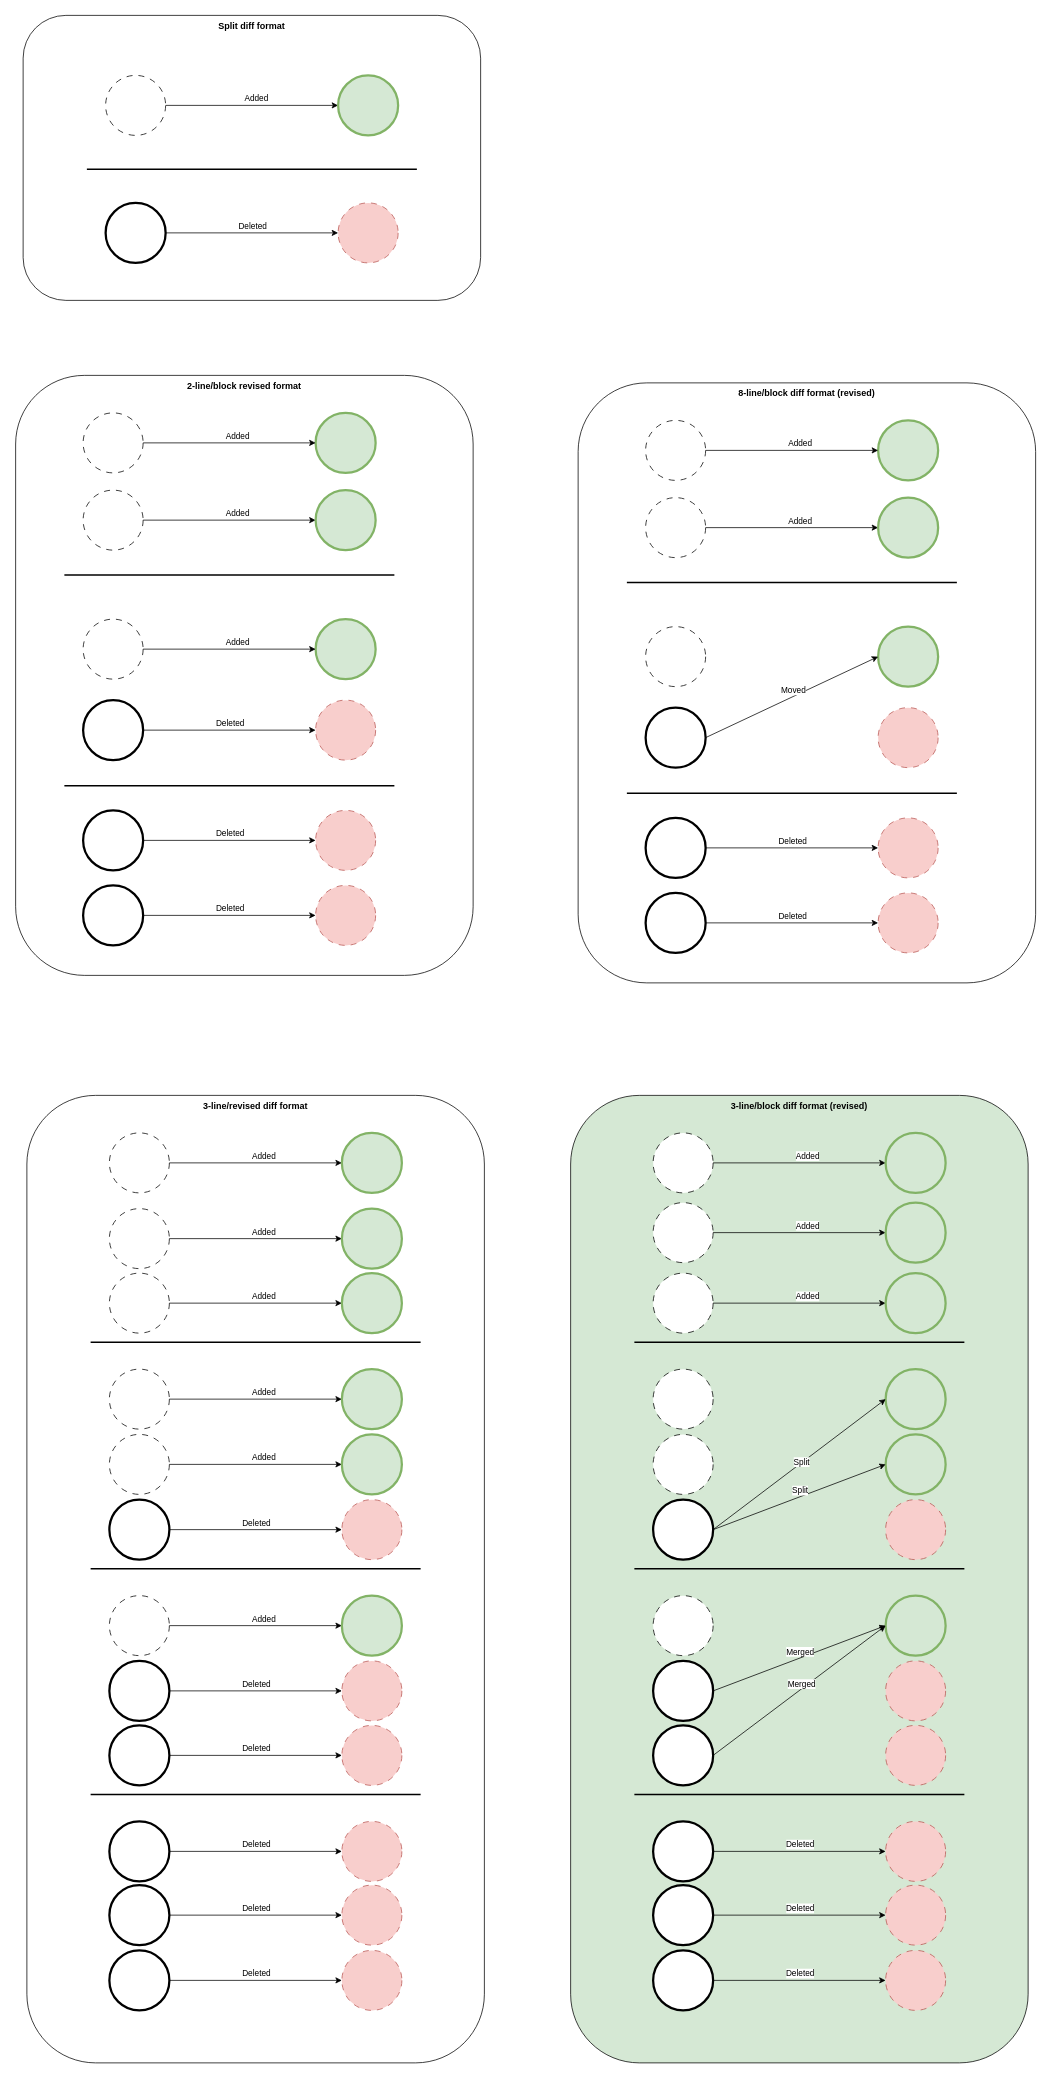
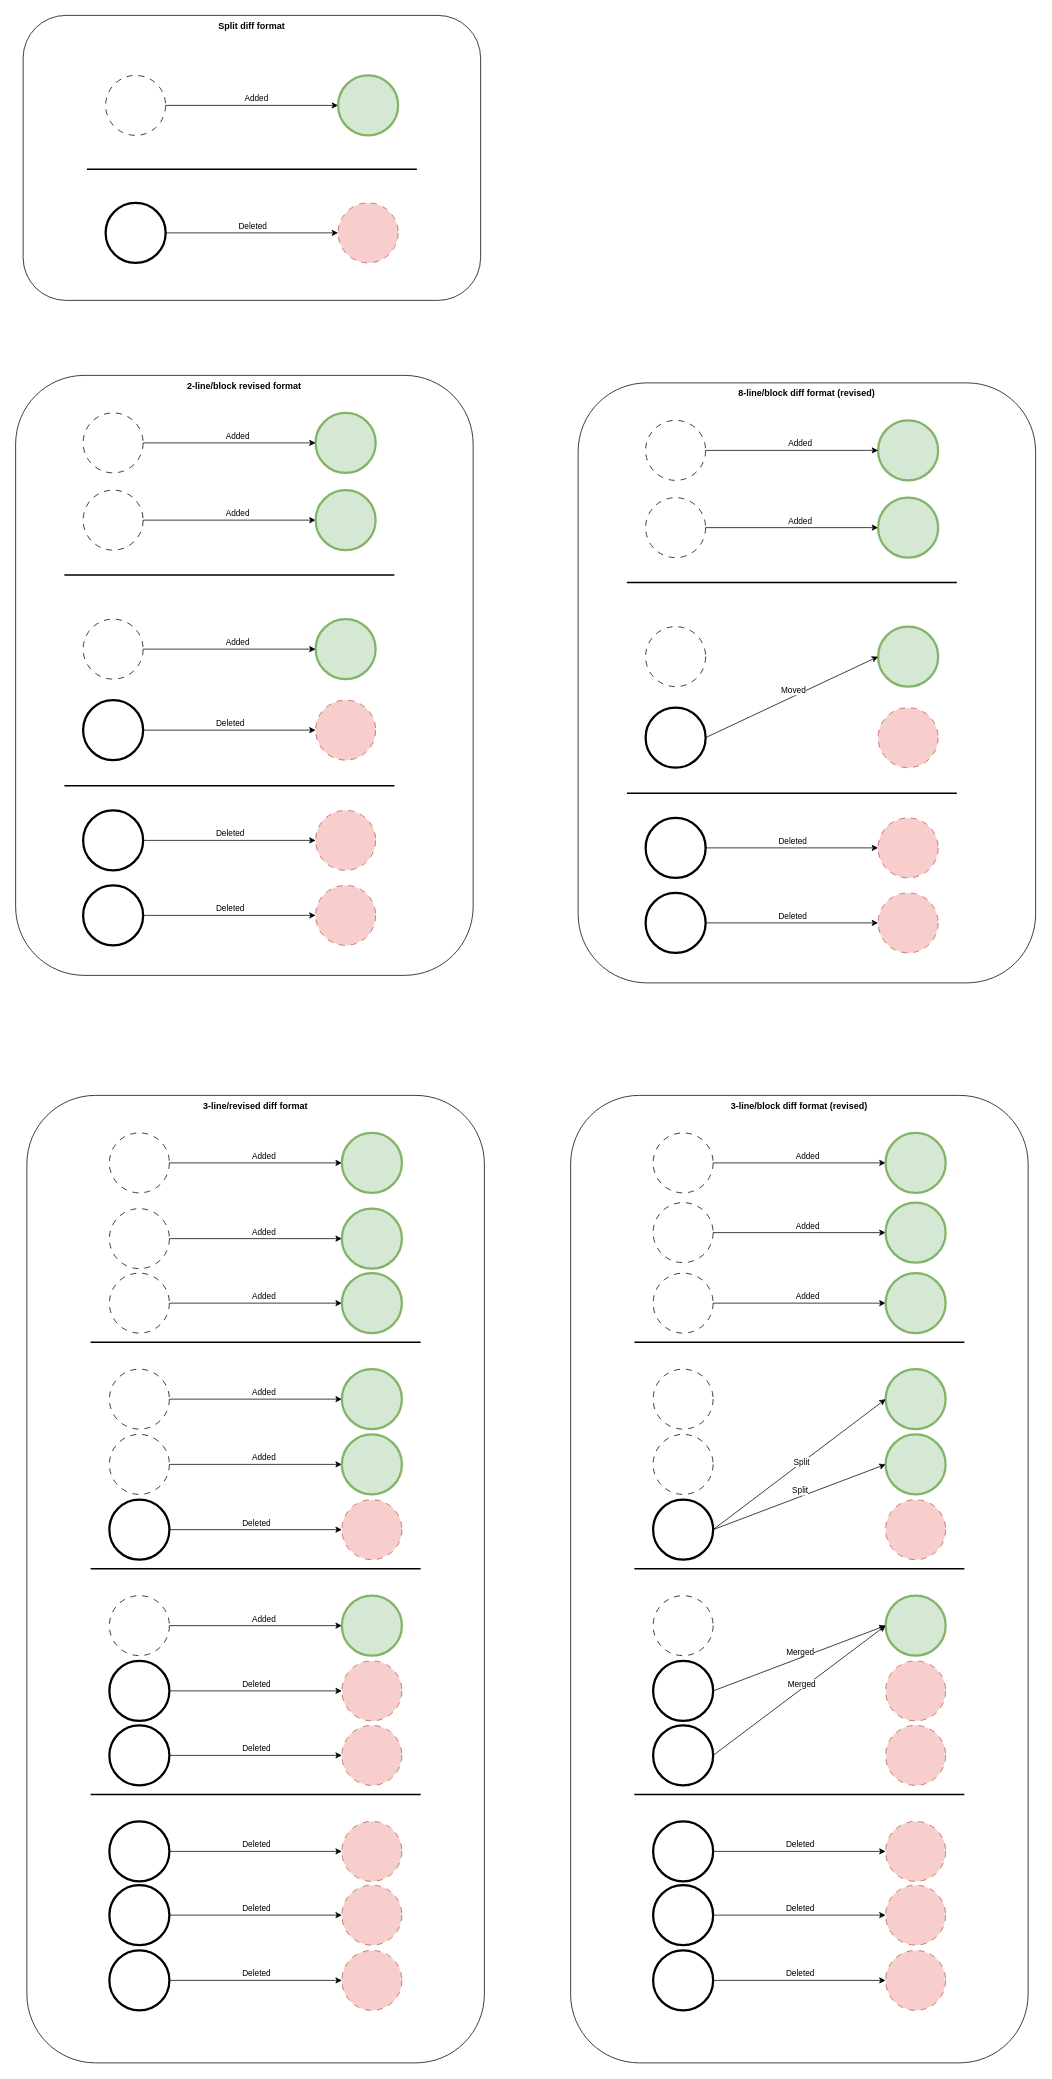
(799, 1579) -> (799, 1579)
